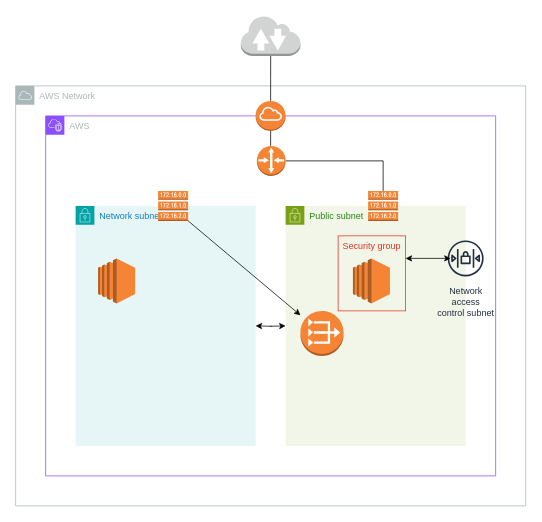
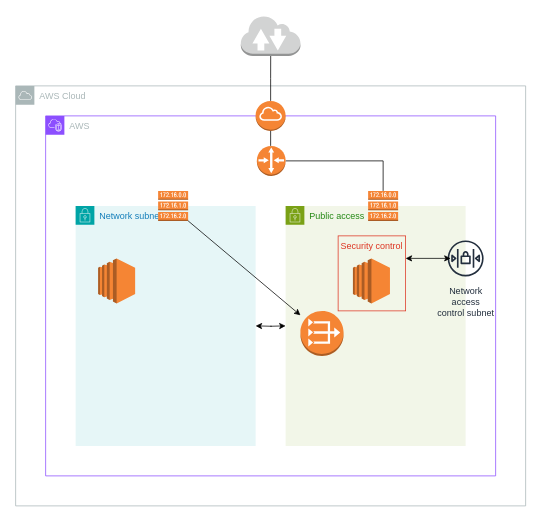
(66, 97) -> (60, 97)
(339, 217) -> (339, 217)
(371, 246) -> (371, 246)
